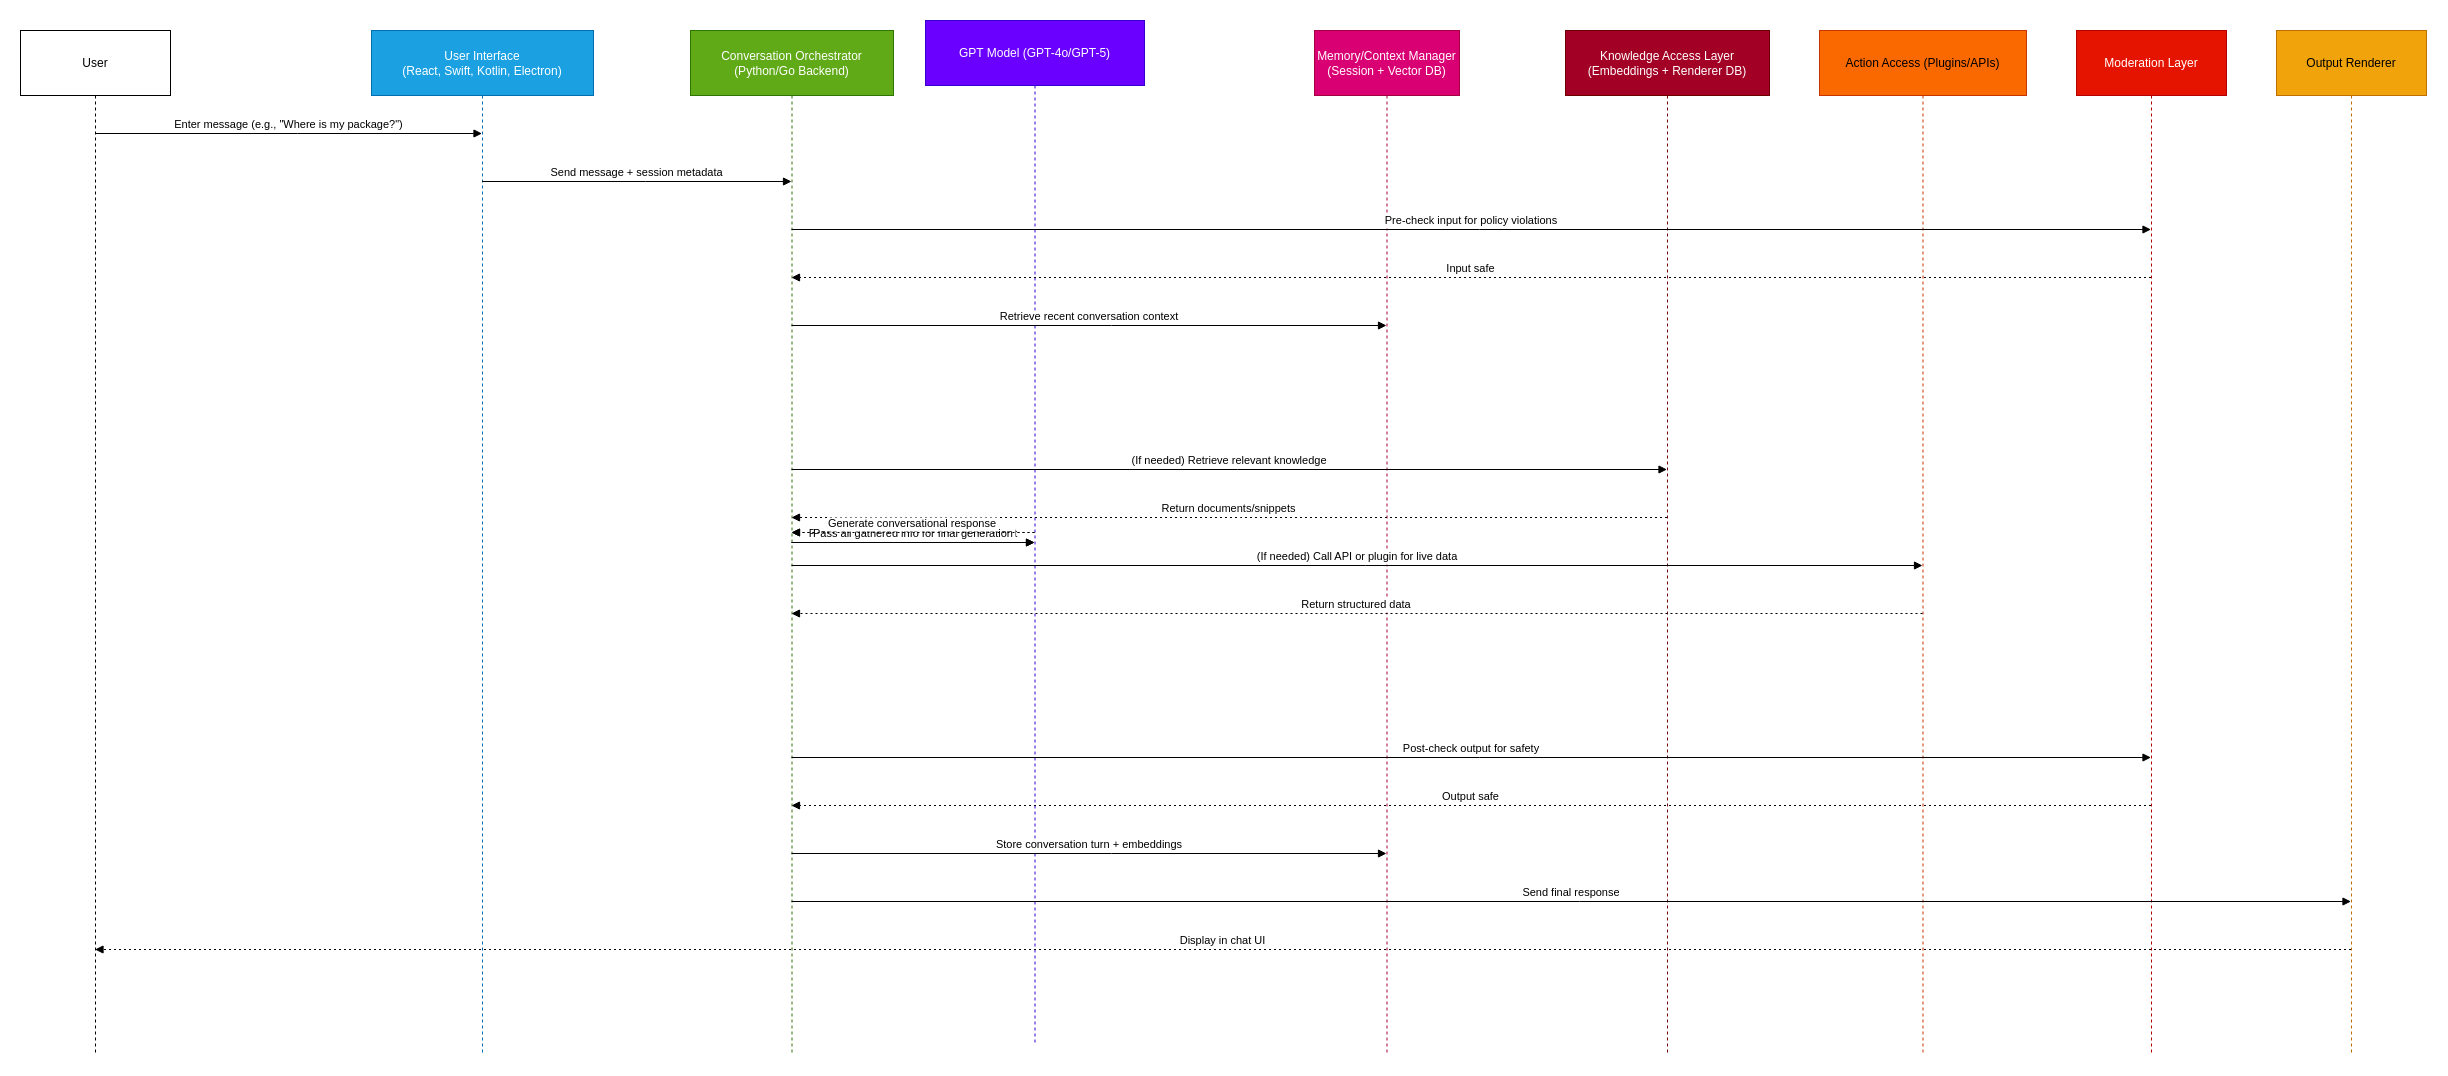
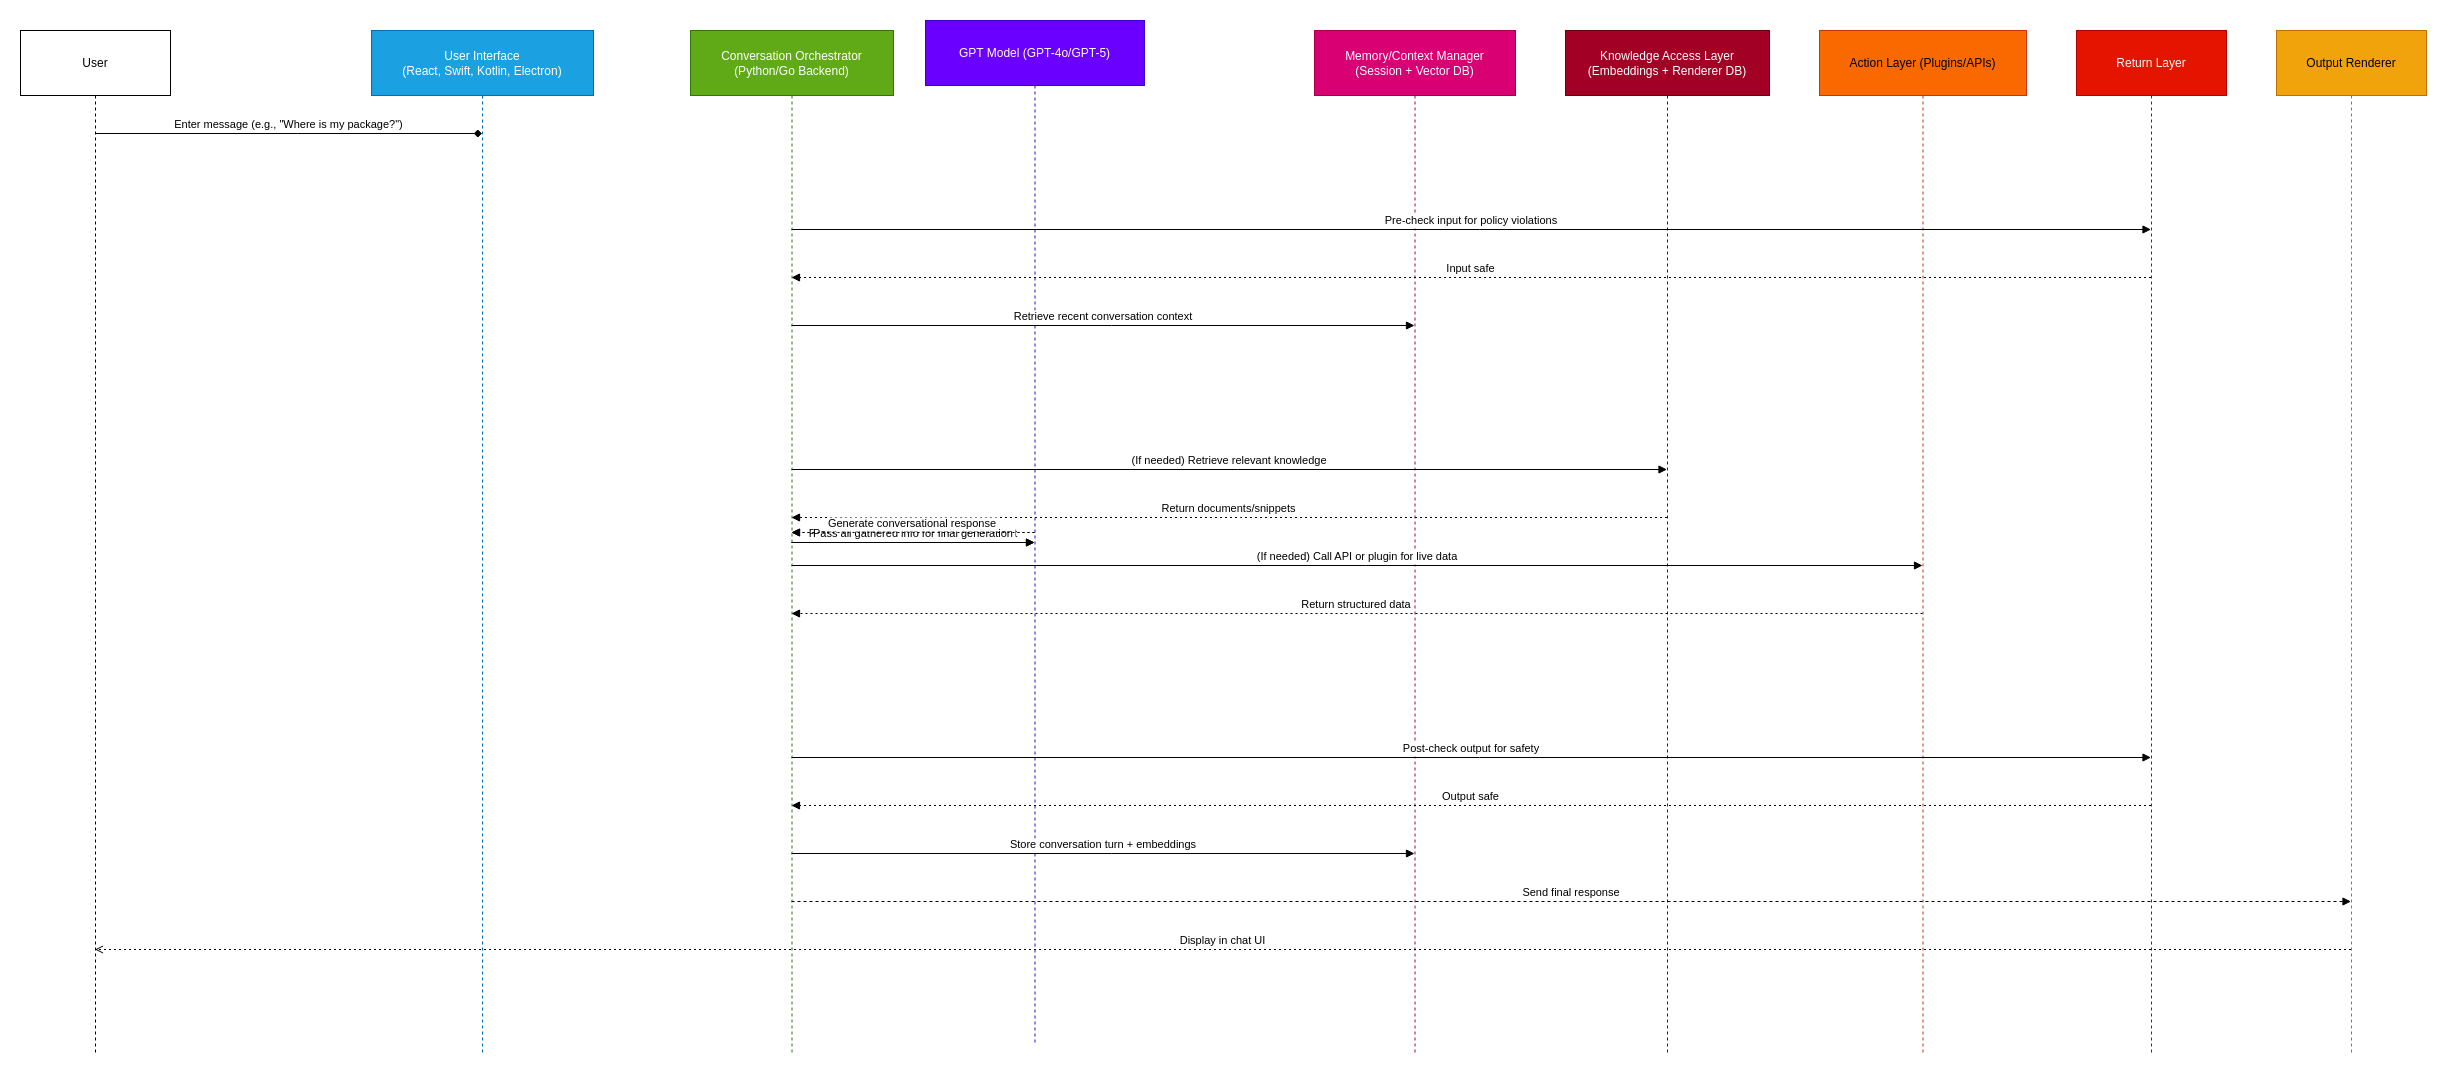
(1923, 64) -> (1923, 64)
(2152, 64) -> (2152, 64)
(472, 134) -> (472, 134)
(633, 182) -> none
(1387, 543) -> (1415, 543)
(1567, 902) -> (1567, 902)
(104, 950) -> (101, 950)
